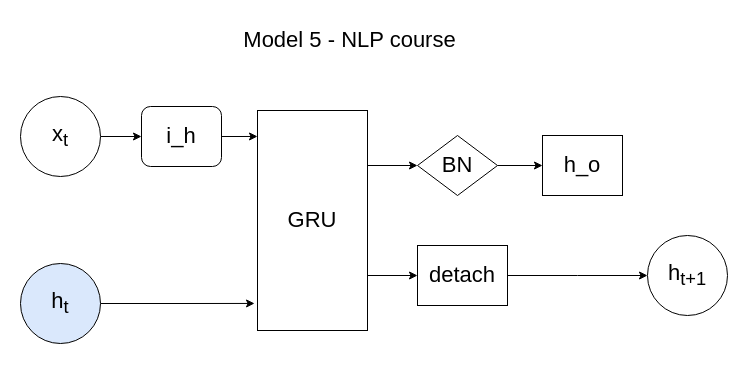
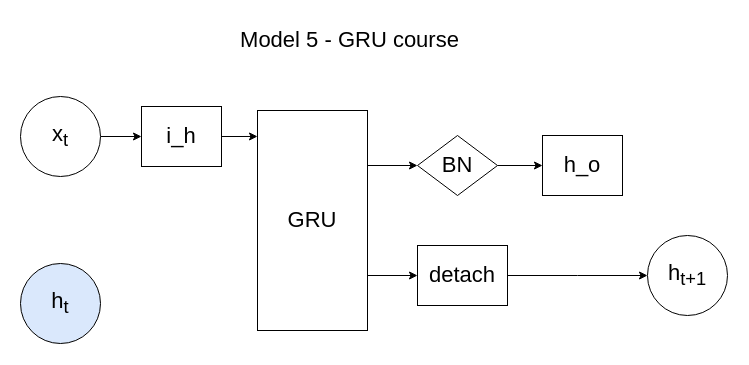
(350, 41) -> (350, 41)
(182, 137) -> (182, 137)
(174, 304) -> none
